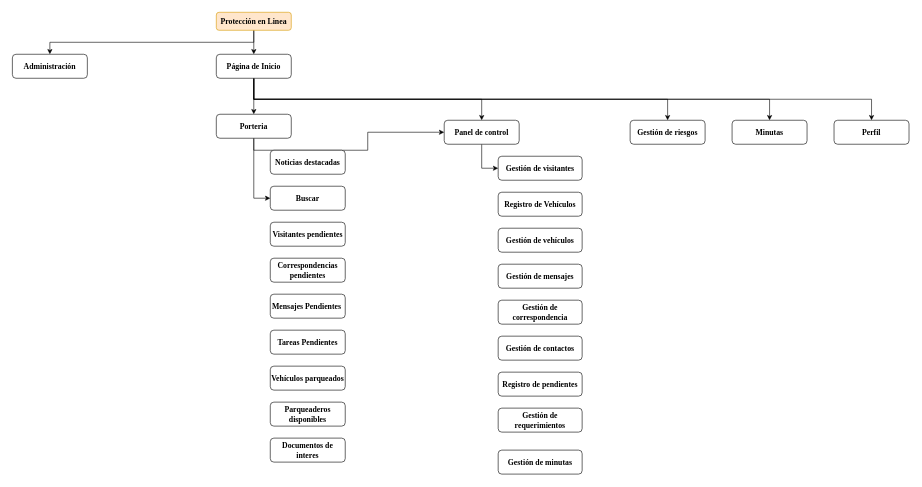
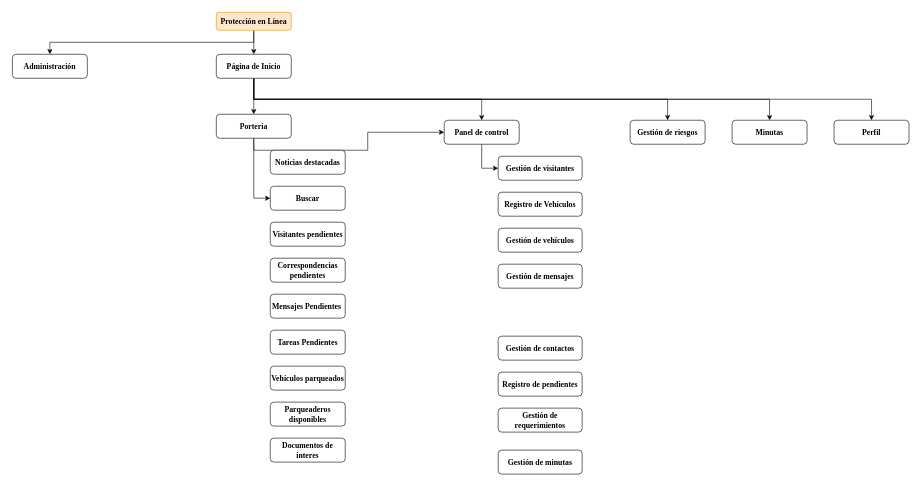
(540, 312) -> none
